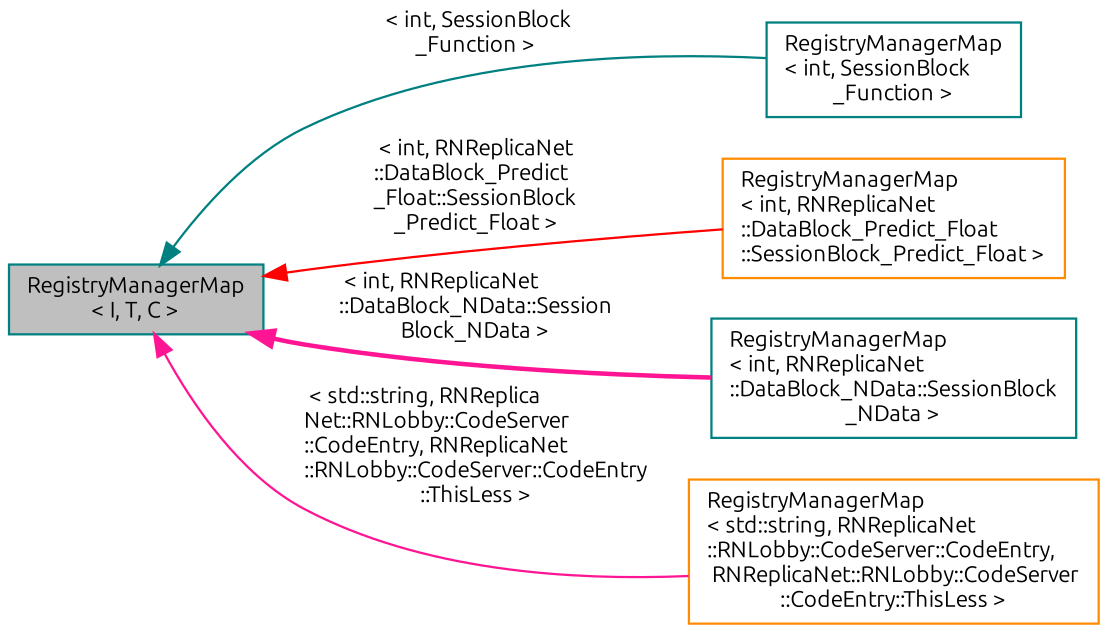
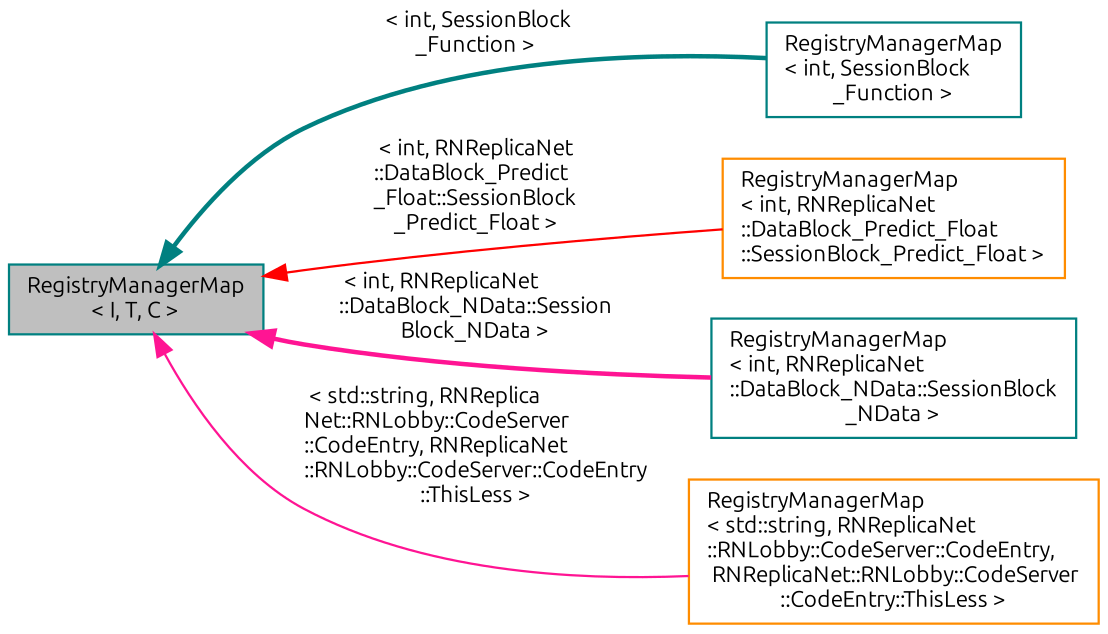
(443, 82) -> (443, 82)
